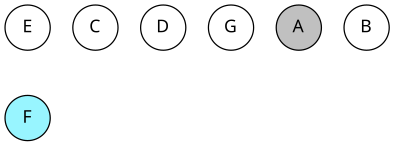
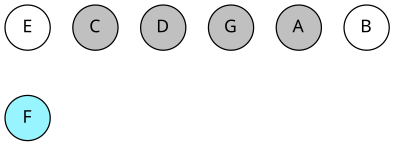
(95, 28) -> (95, 28)
(163, 28) -> (163, 28)
(231, 28) -> (231, 28)
